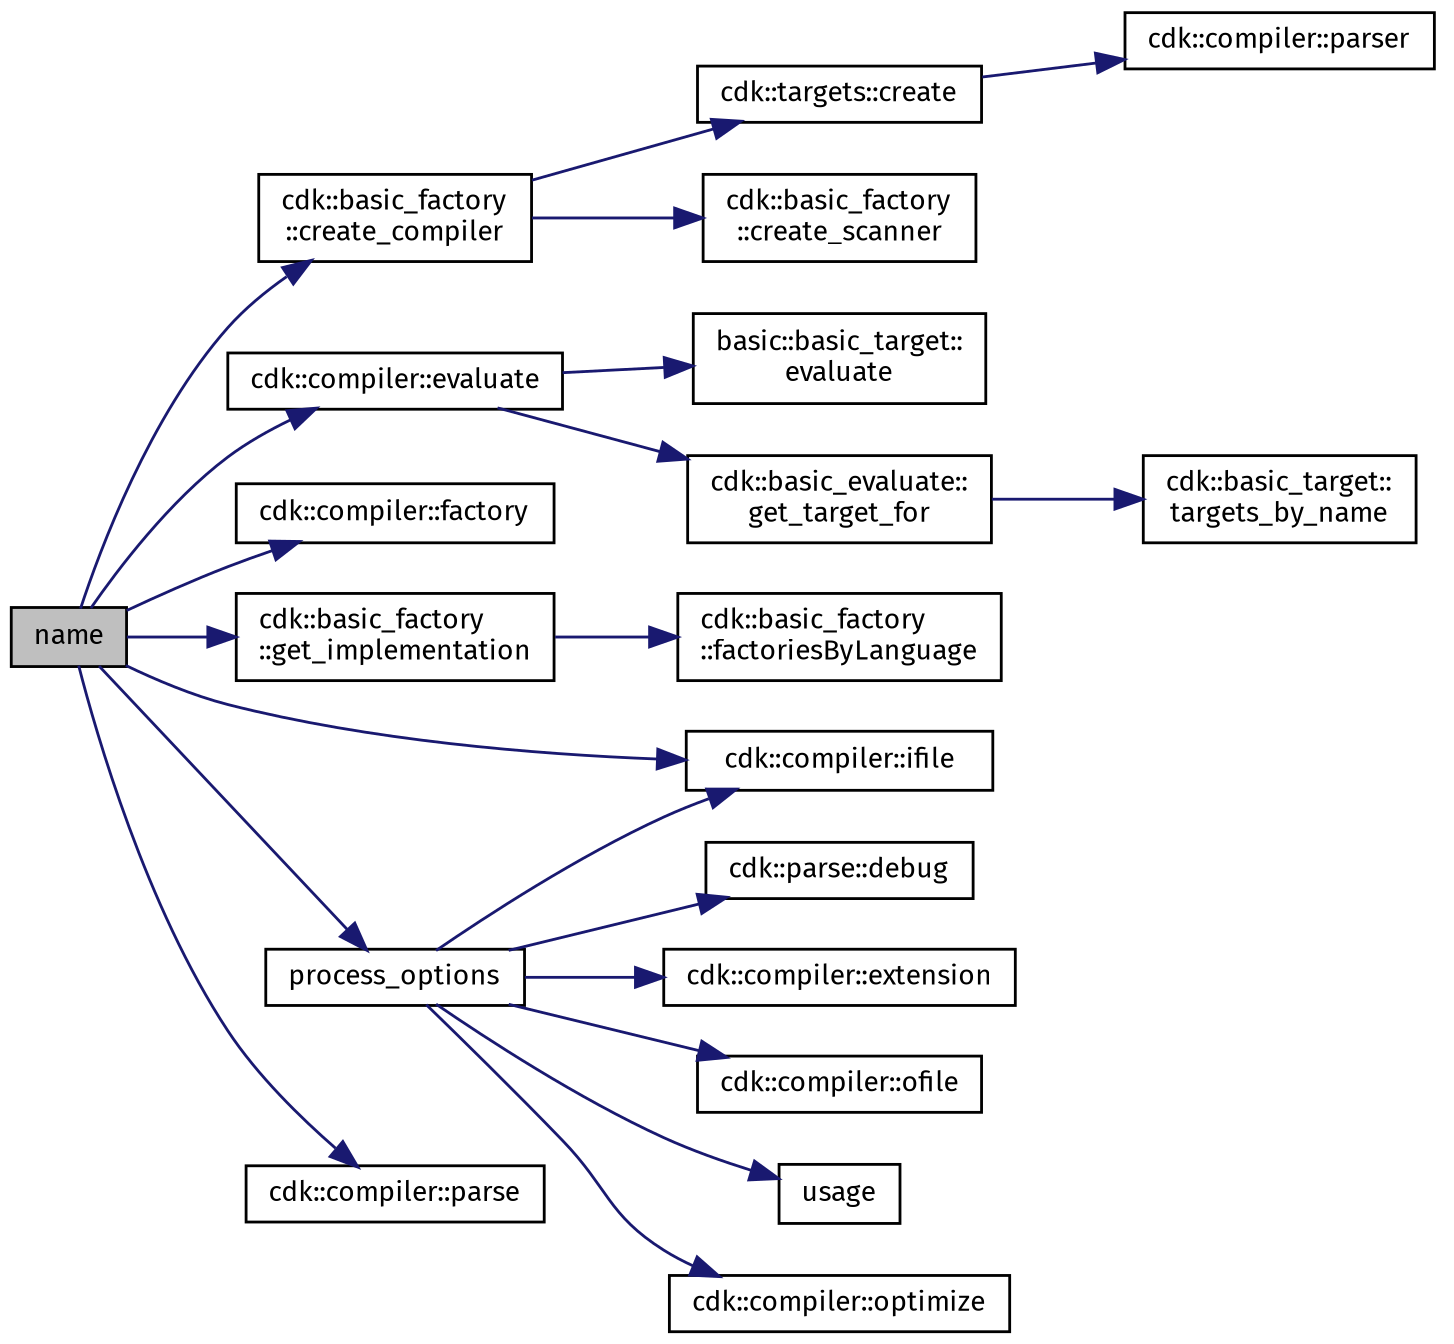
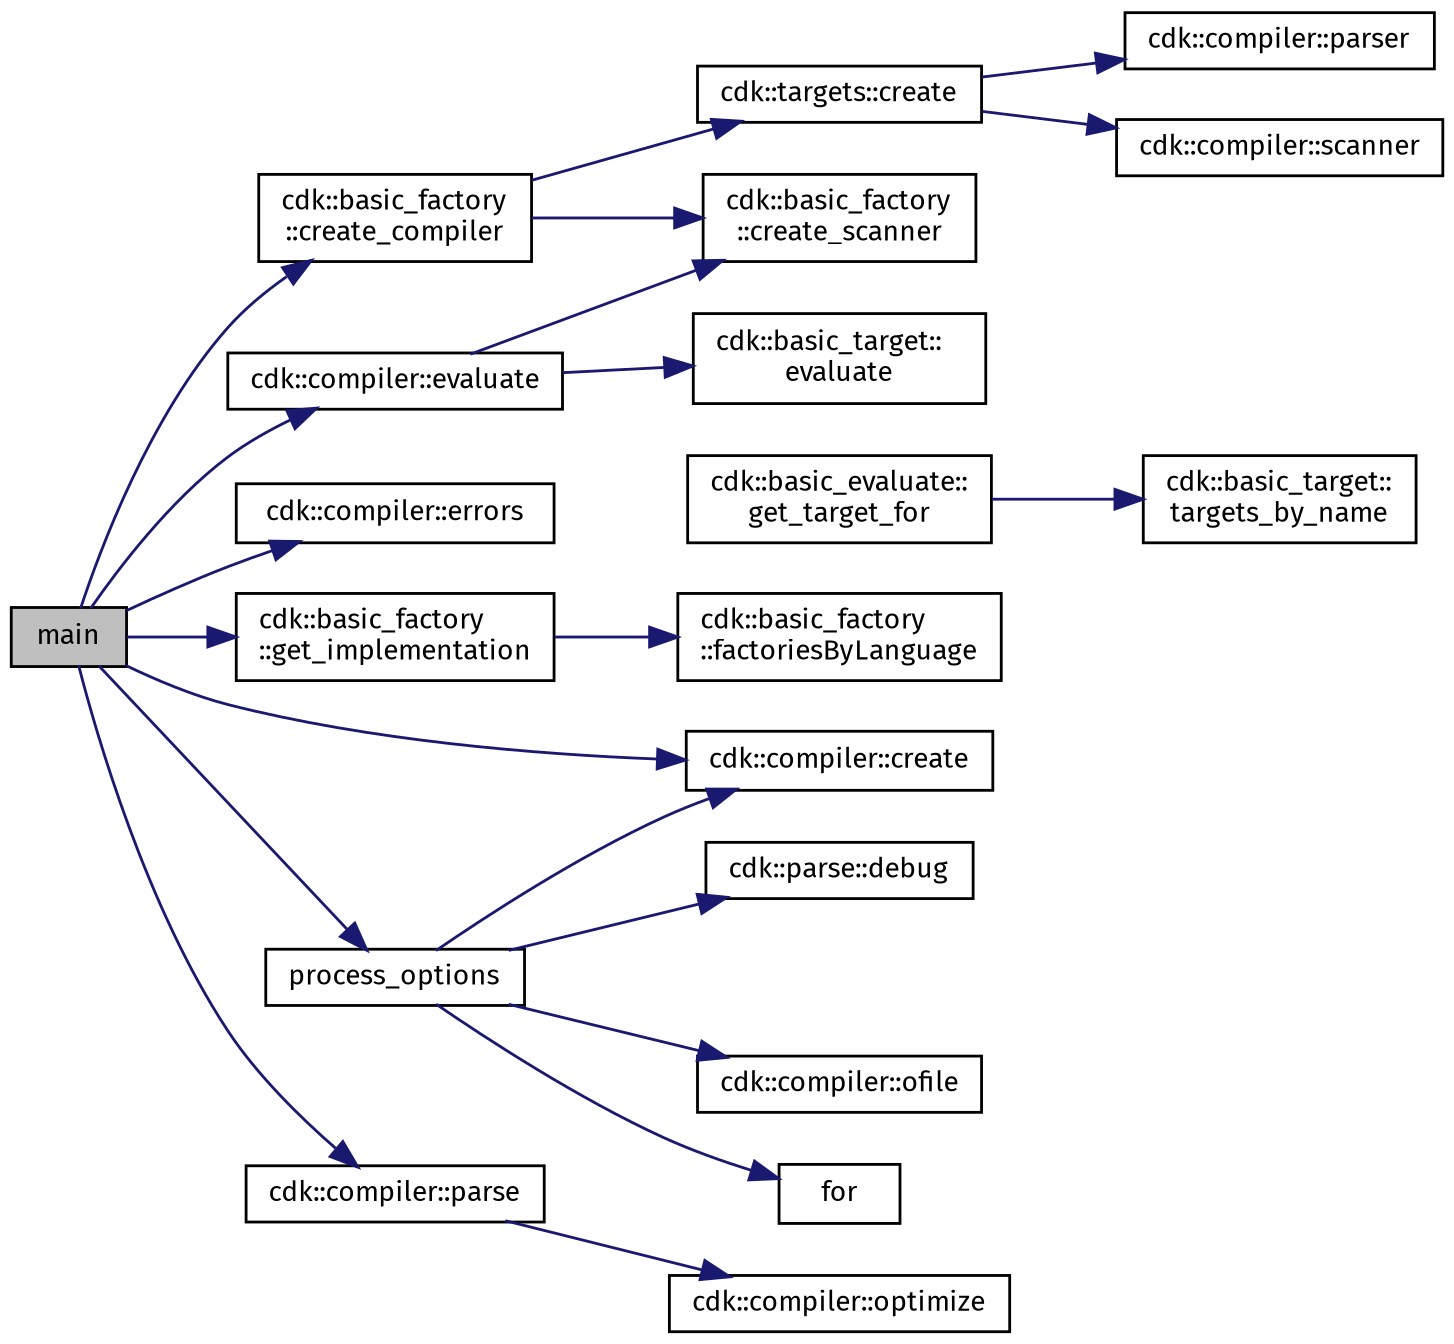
none -> (1280, 148)
(840, 359) -> (840, 359)
(579, 430) -> (583, 312)
(395, 513) -> (395, 513)
(69, 637) -> (69, 637)
(840, 761) -> (840, 761)
(840, 977) -> none
(560, 1137) -> (603, 1245)
(840, 1194) -> (840, 1194)
